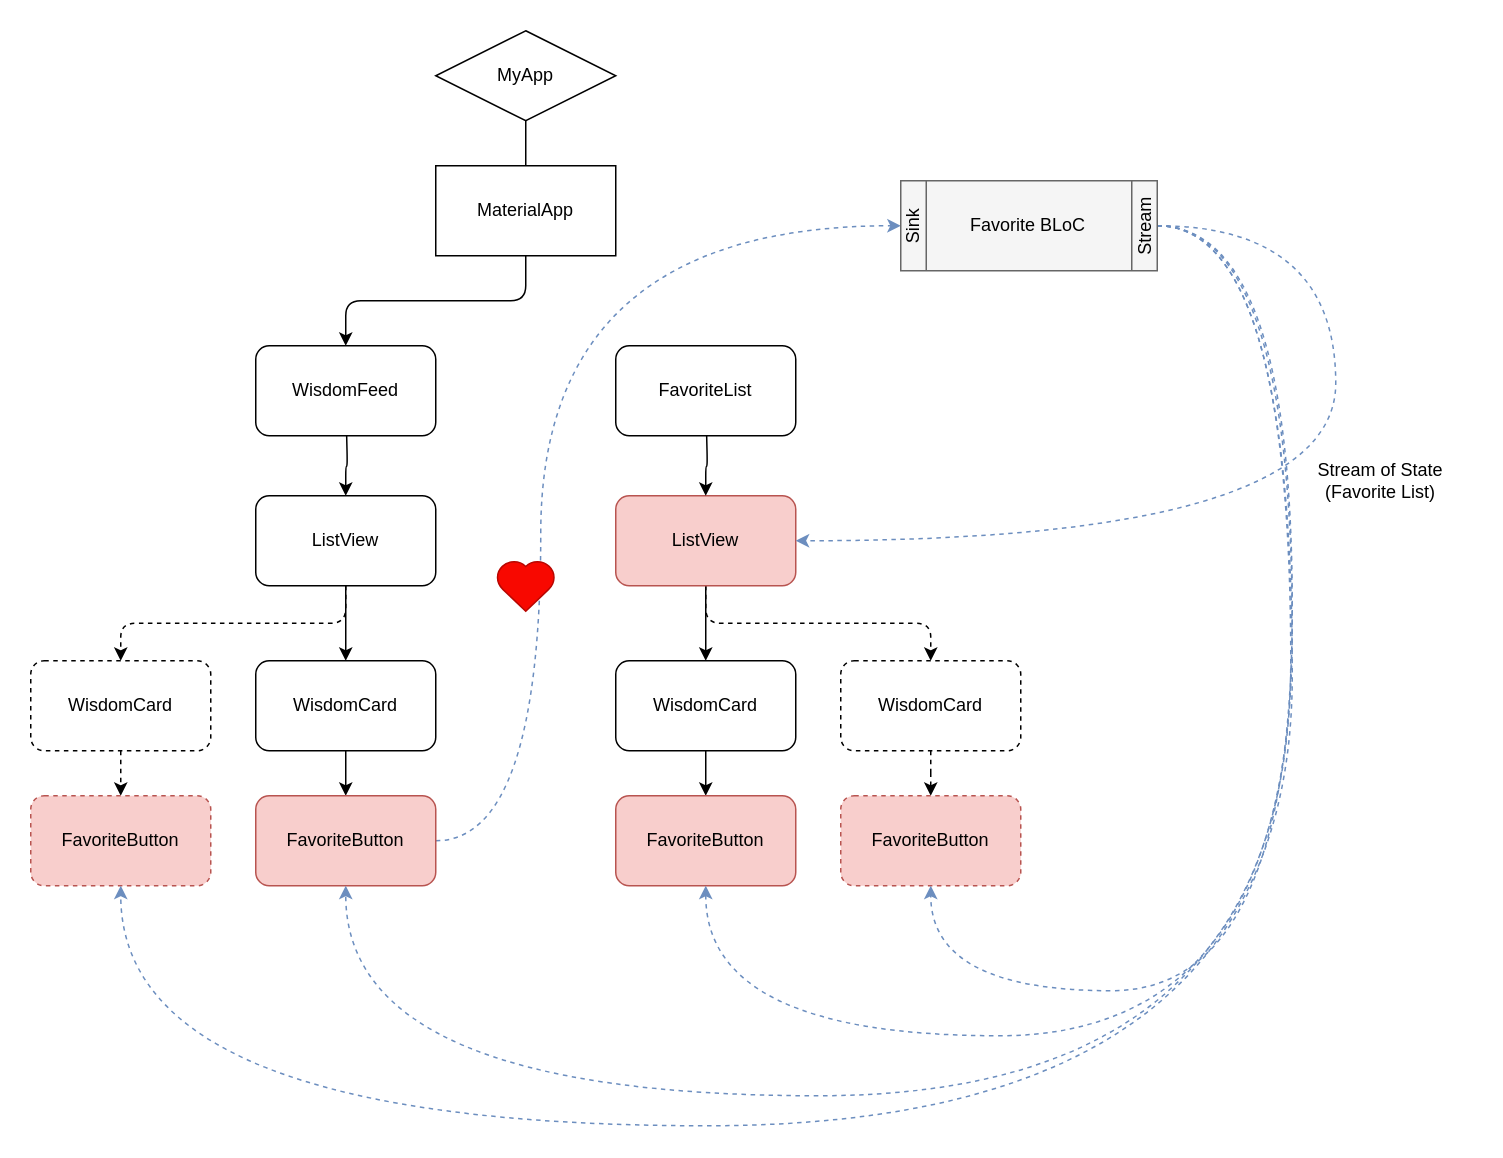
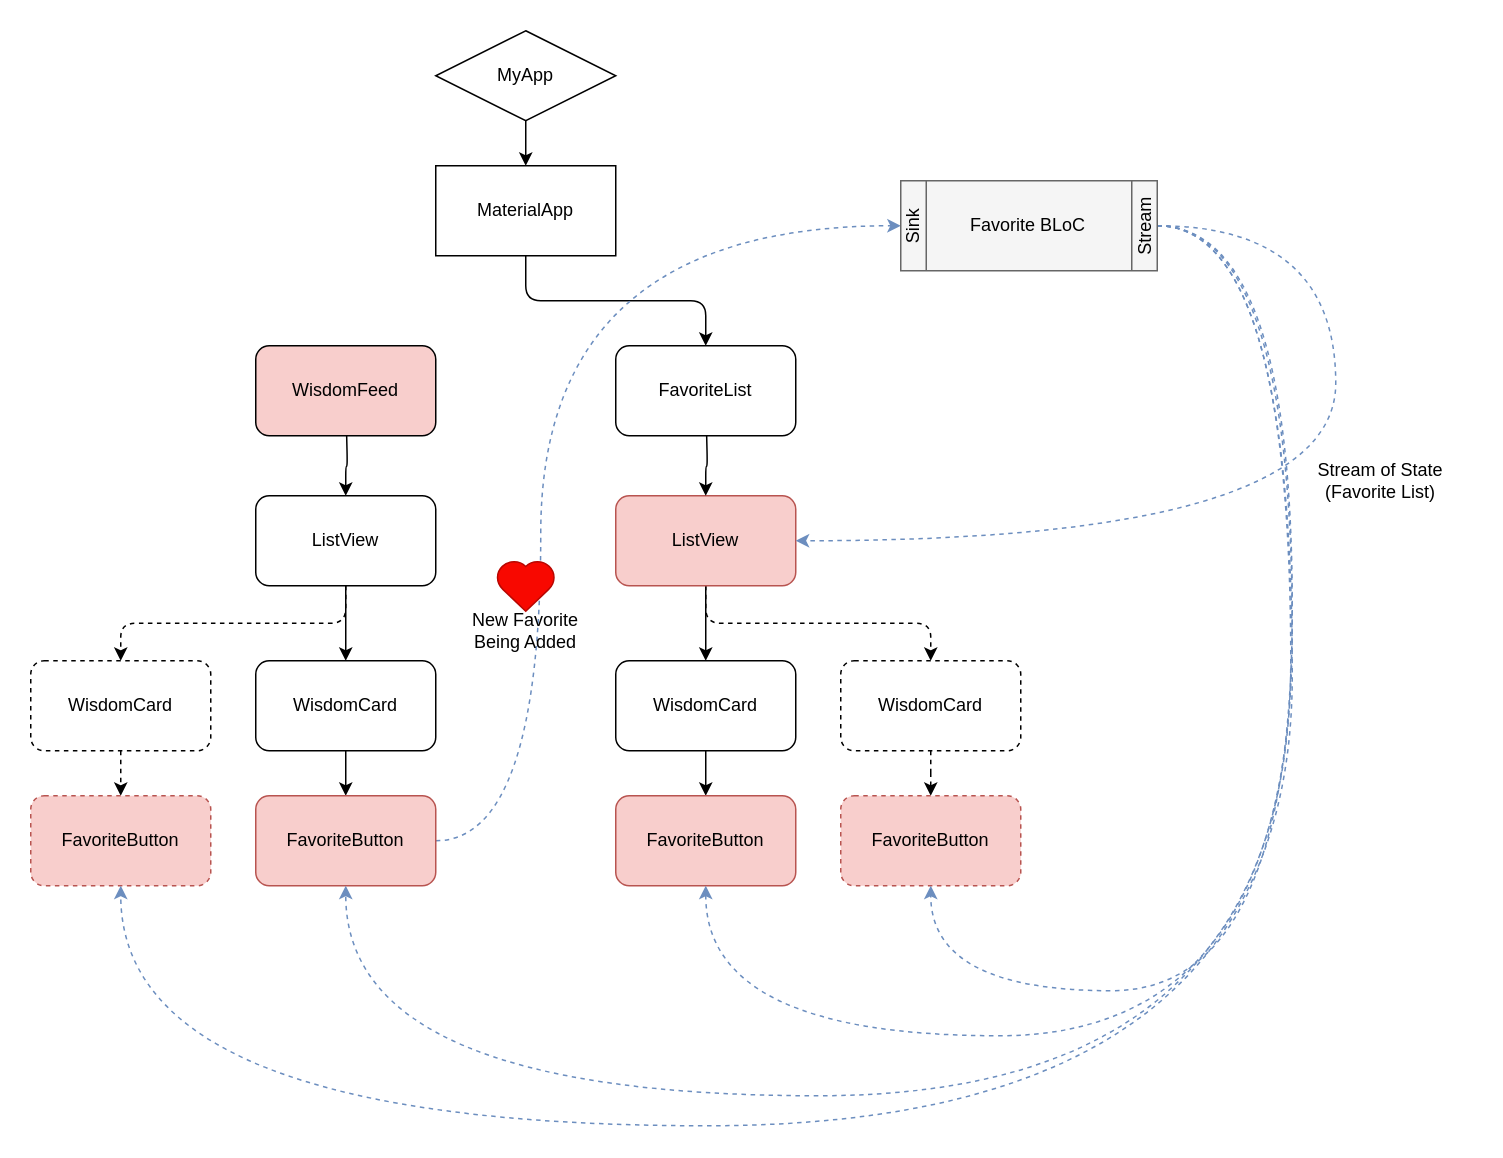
(526, 158) -> (526, 154)
(426, 301) -> (574, 301)
(346, 391) -> (346, 391)
none -> (526, 631)
